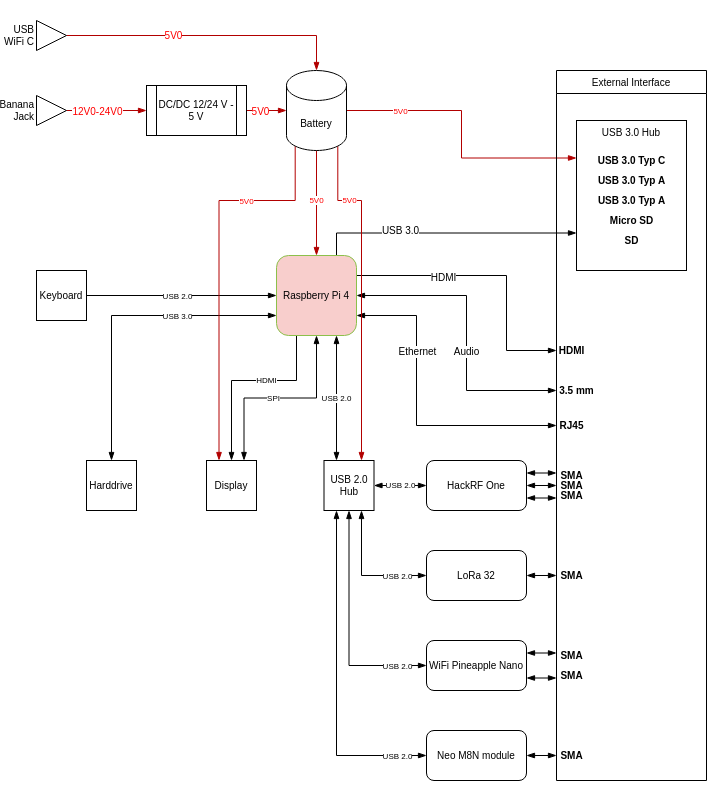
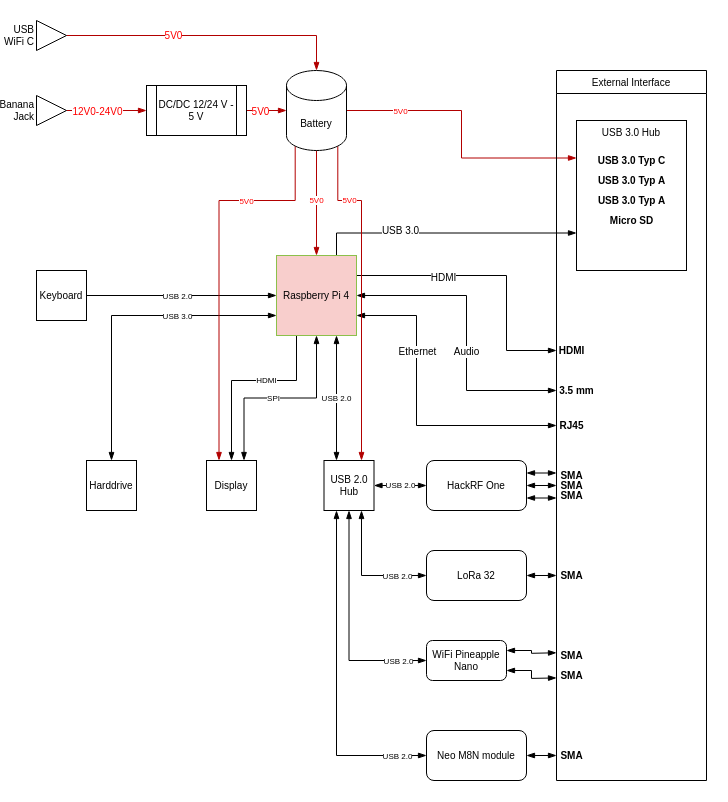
(632, 241) -> none
(317, 296) -> (317, 296)
(477, 666) -> (467, 661)
